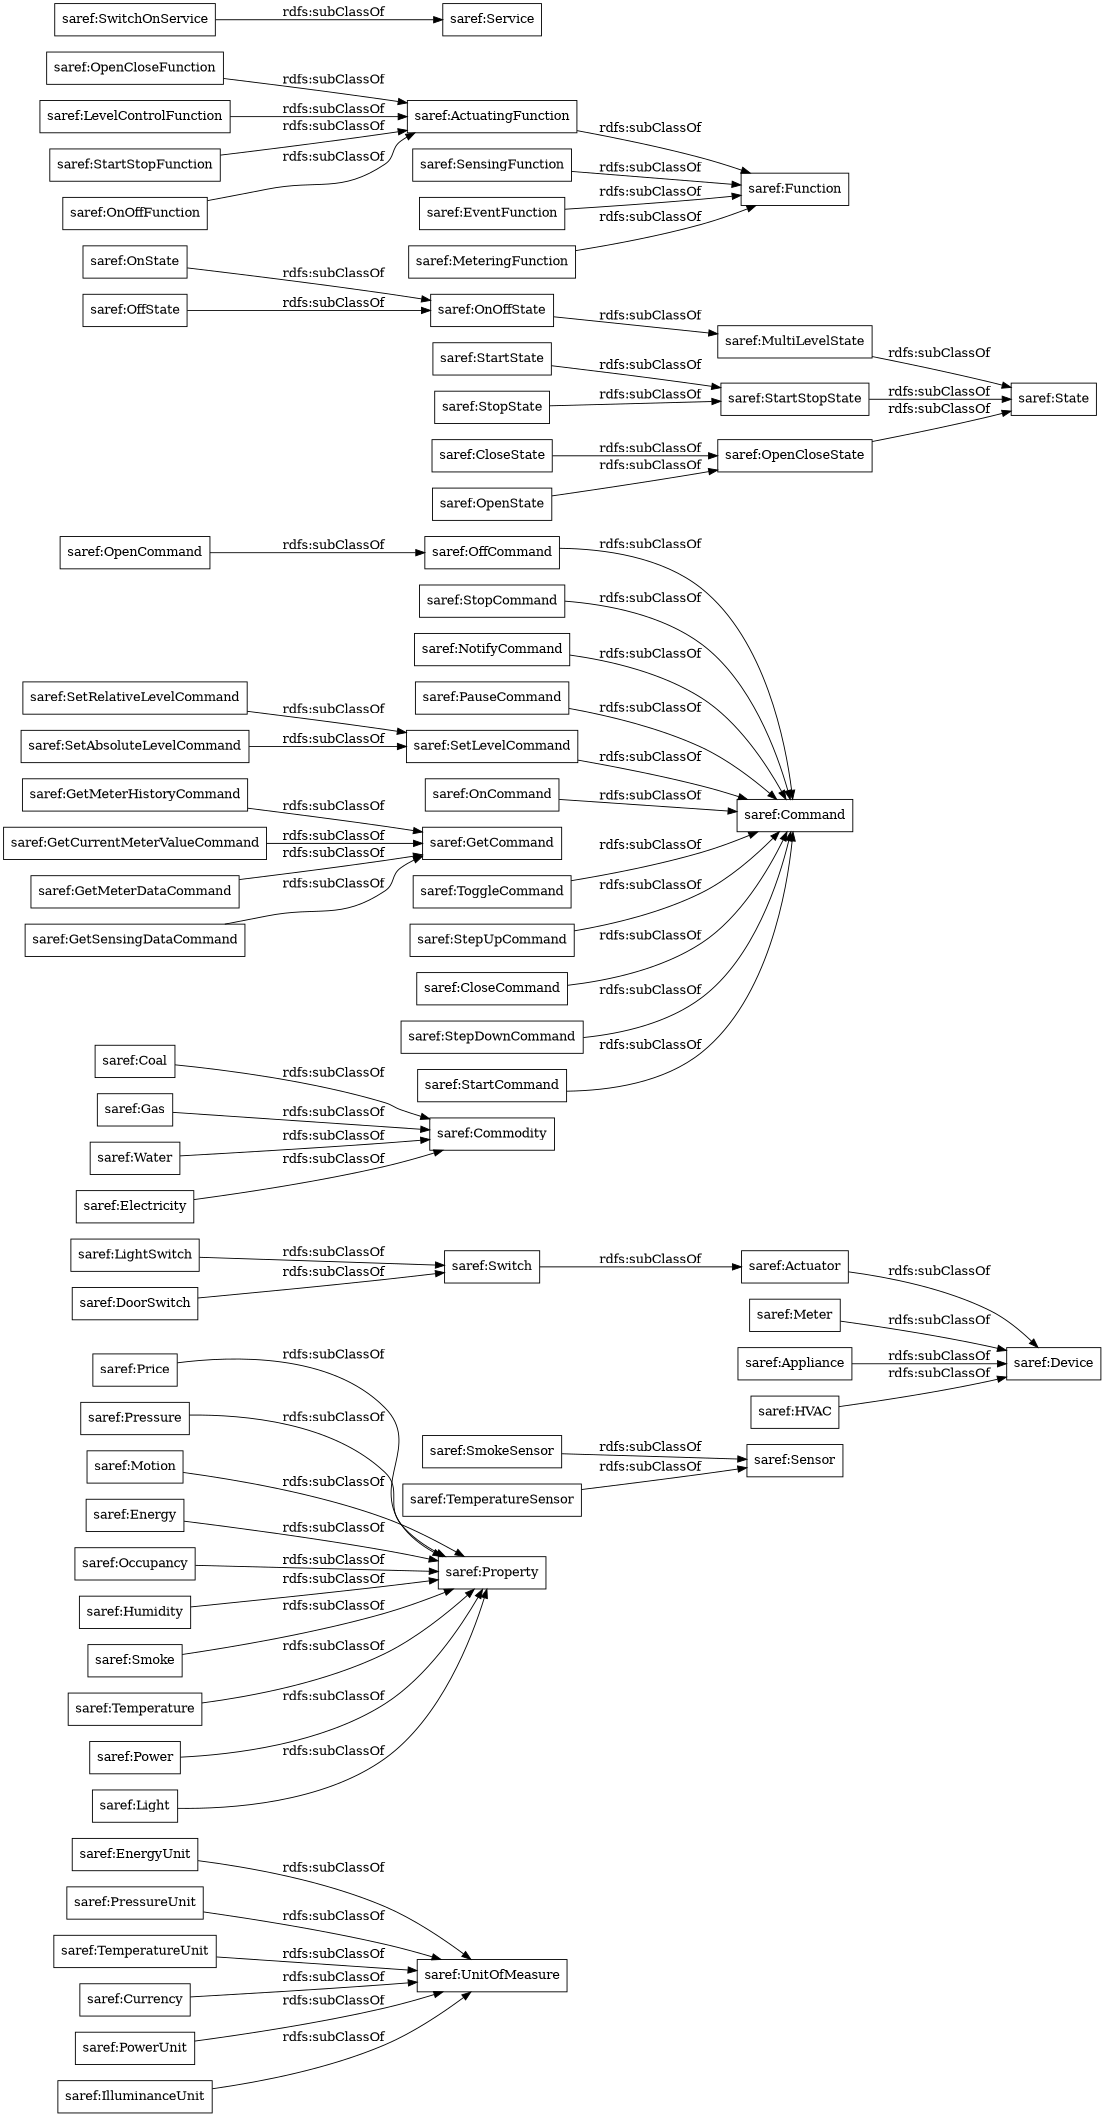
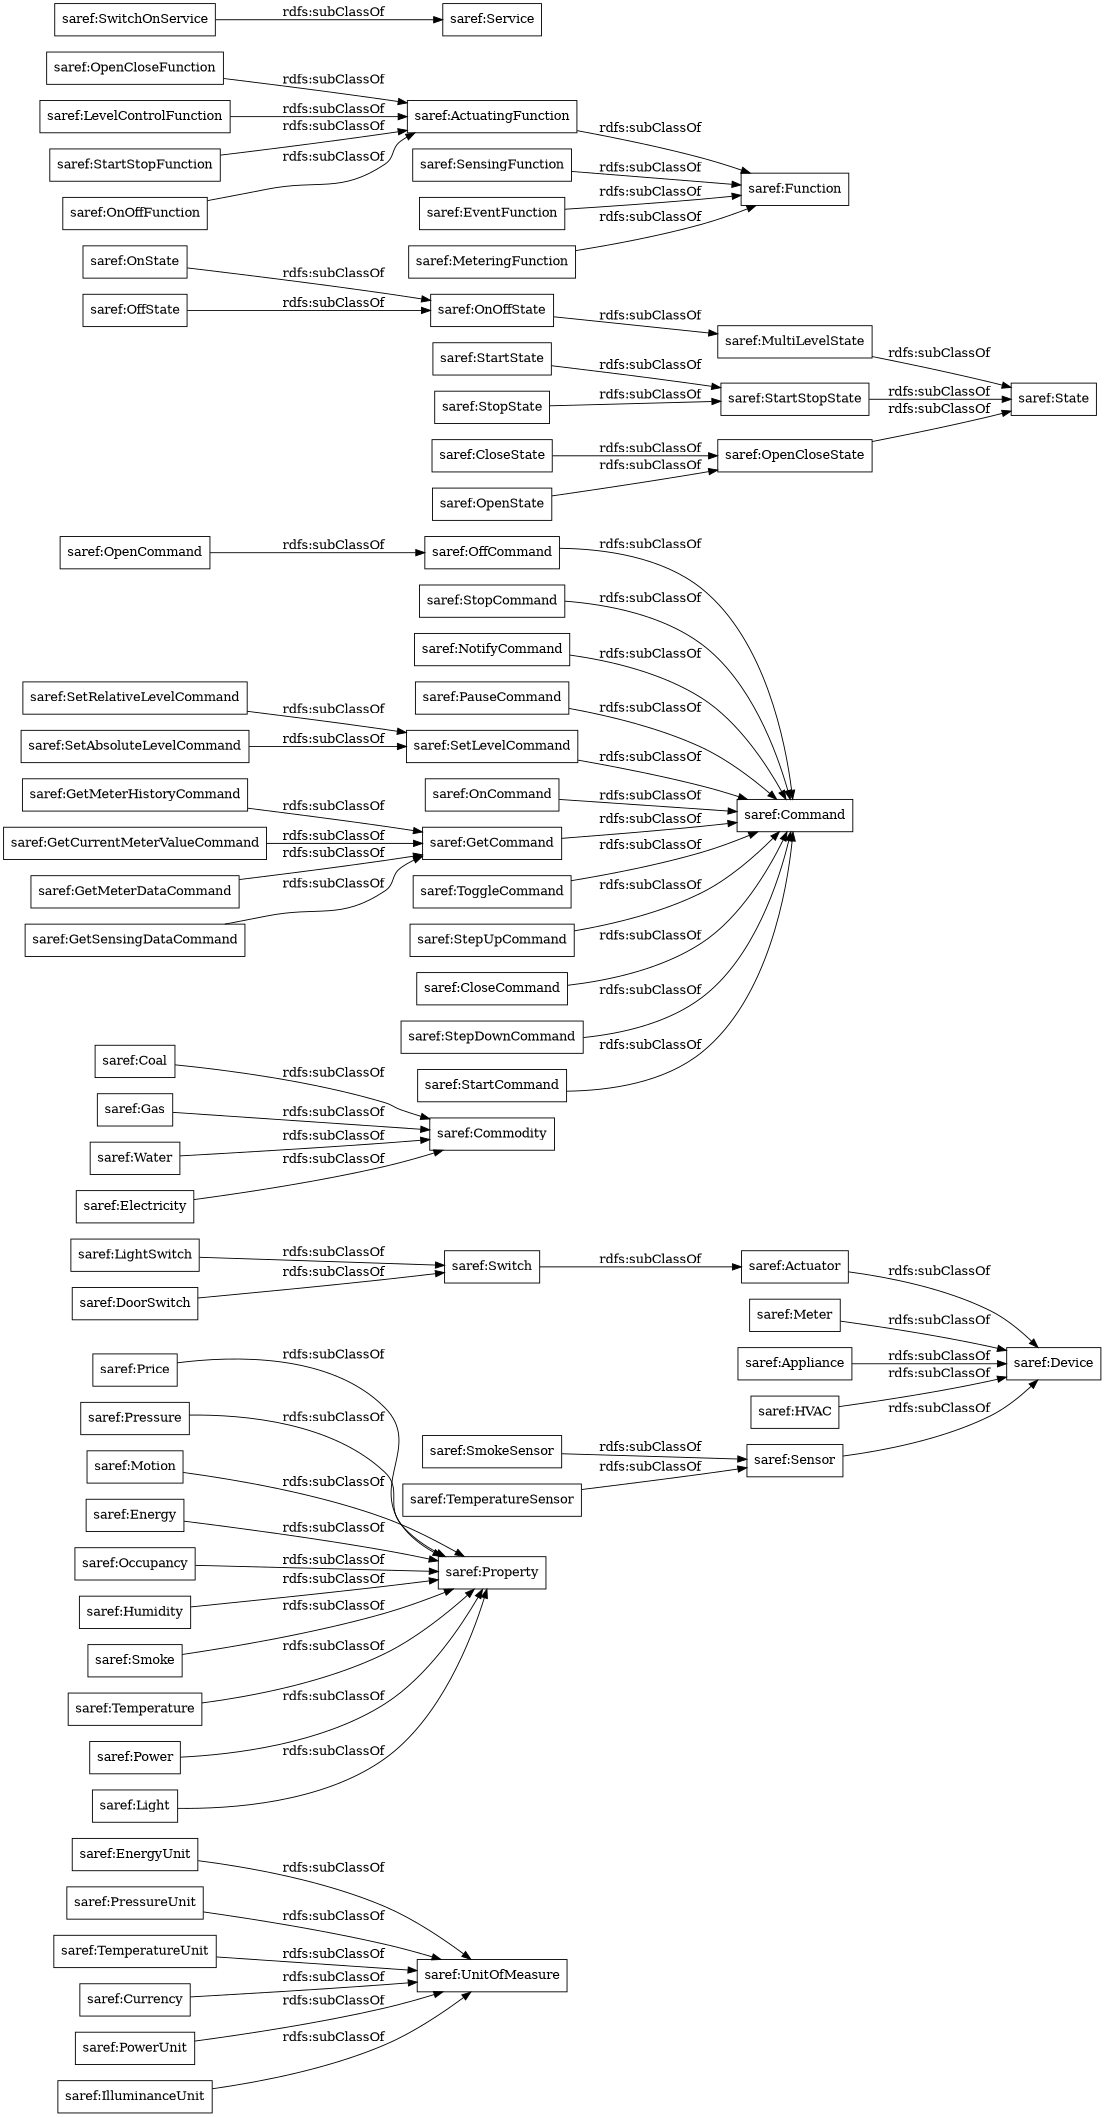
none -> (645, 832)
none -> (943, 1435)
